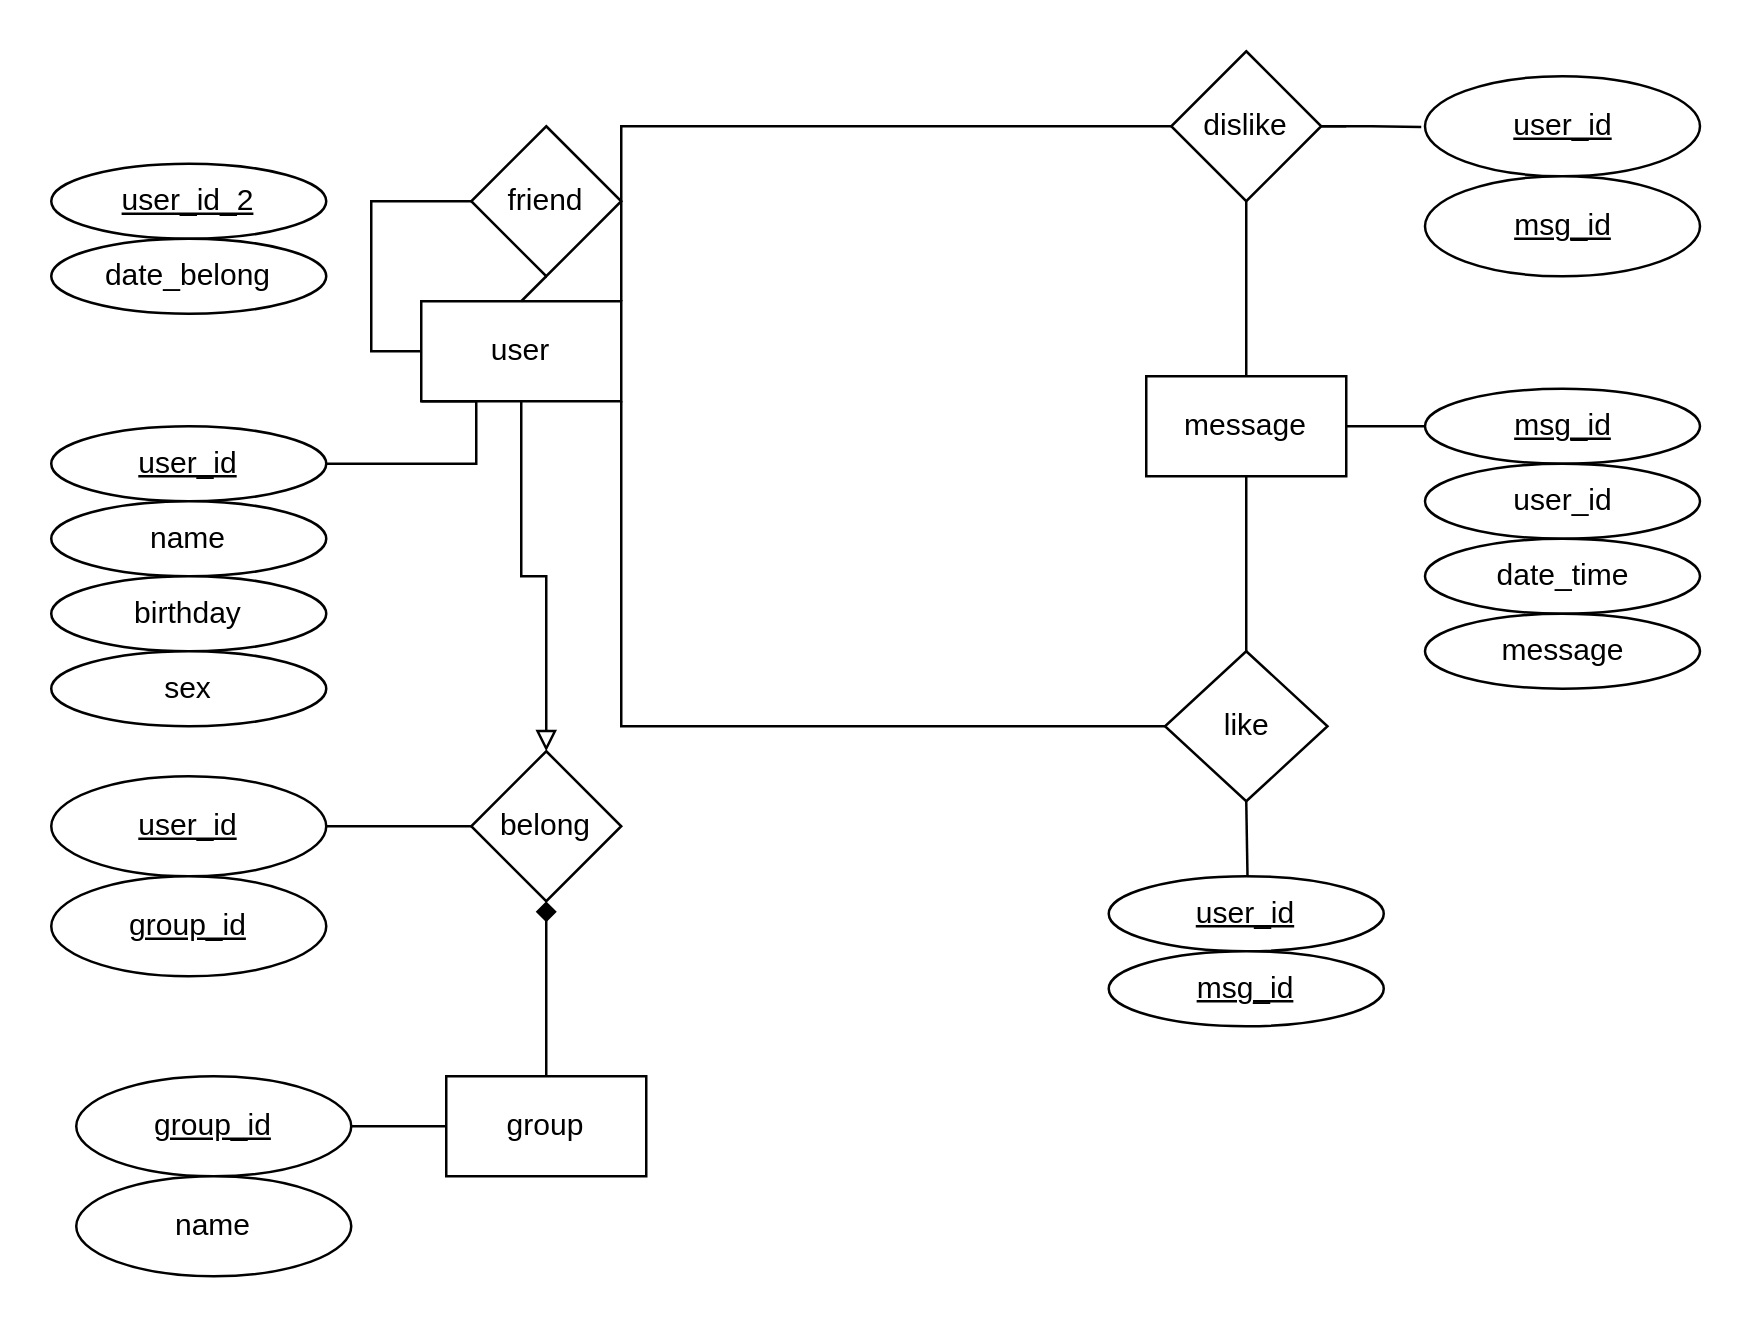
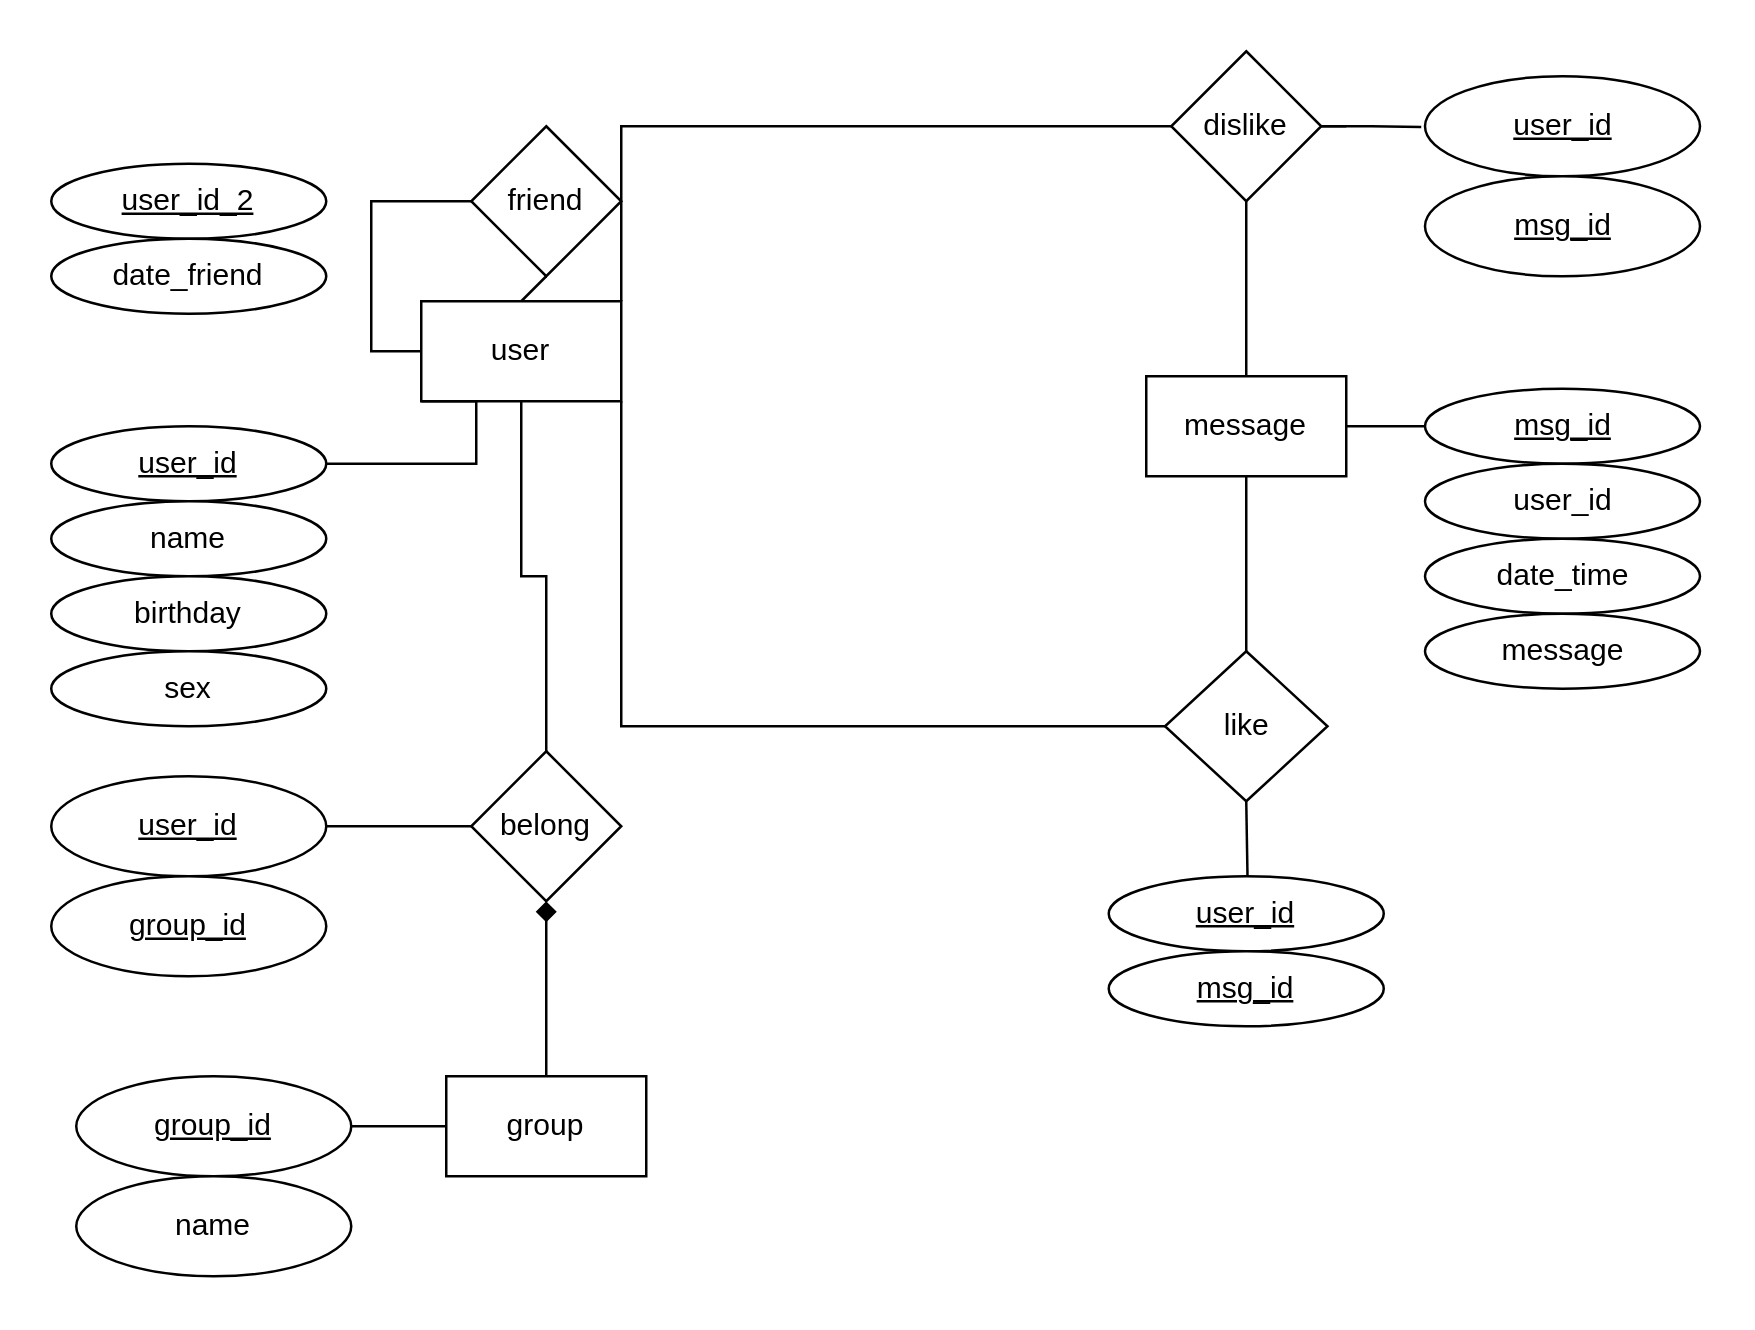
(189, 276) -> (189, 276)
(546, 729) -> (546, 738)
